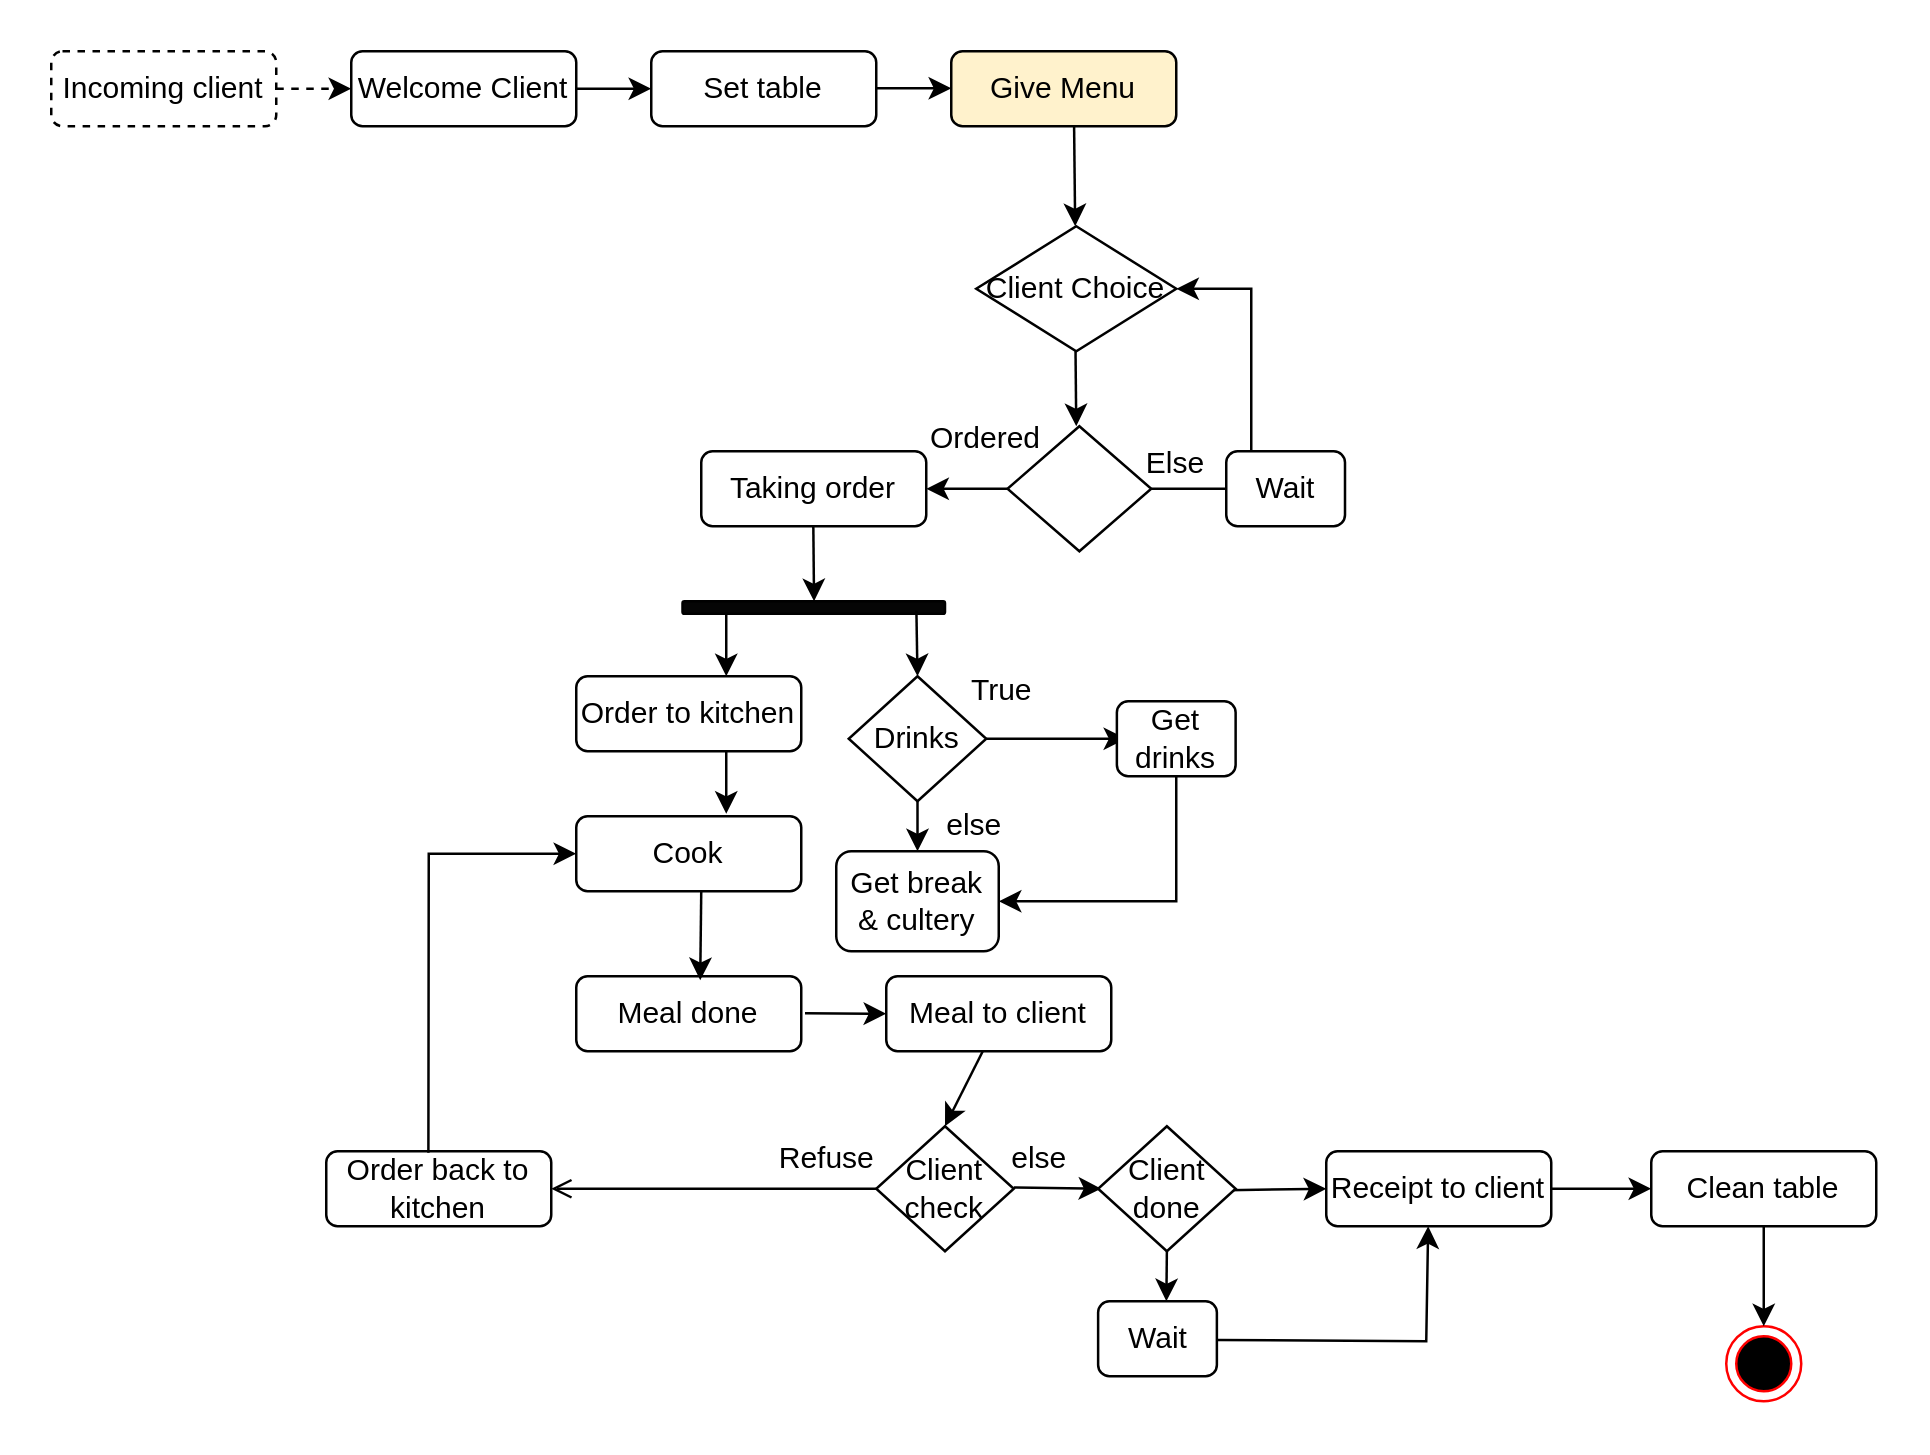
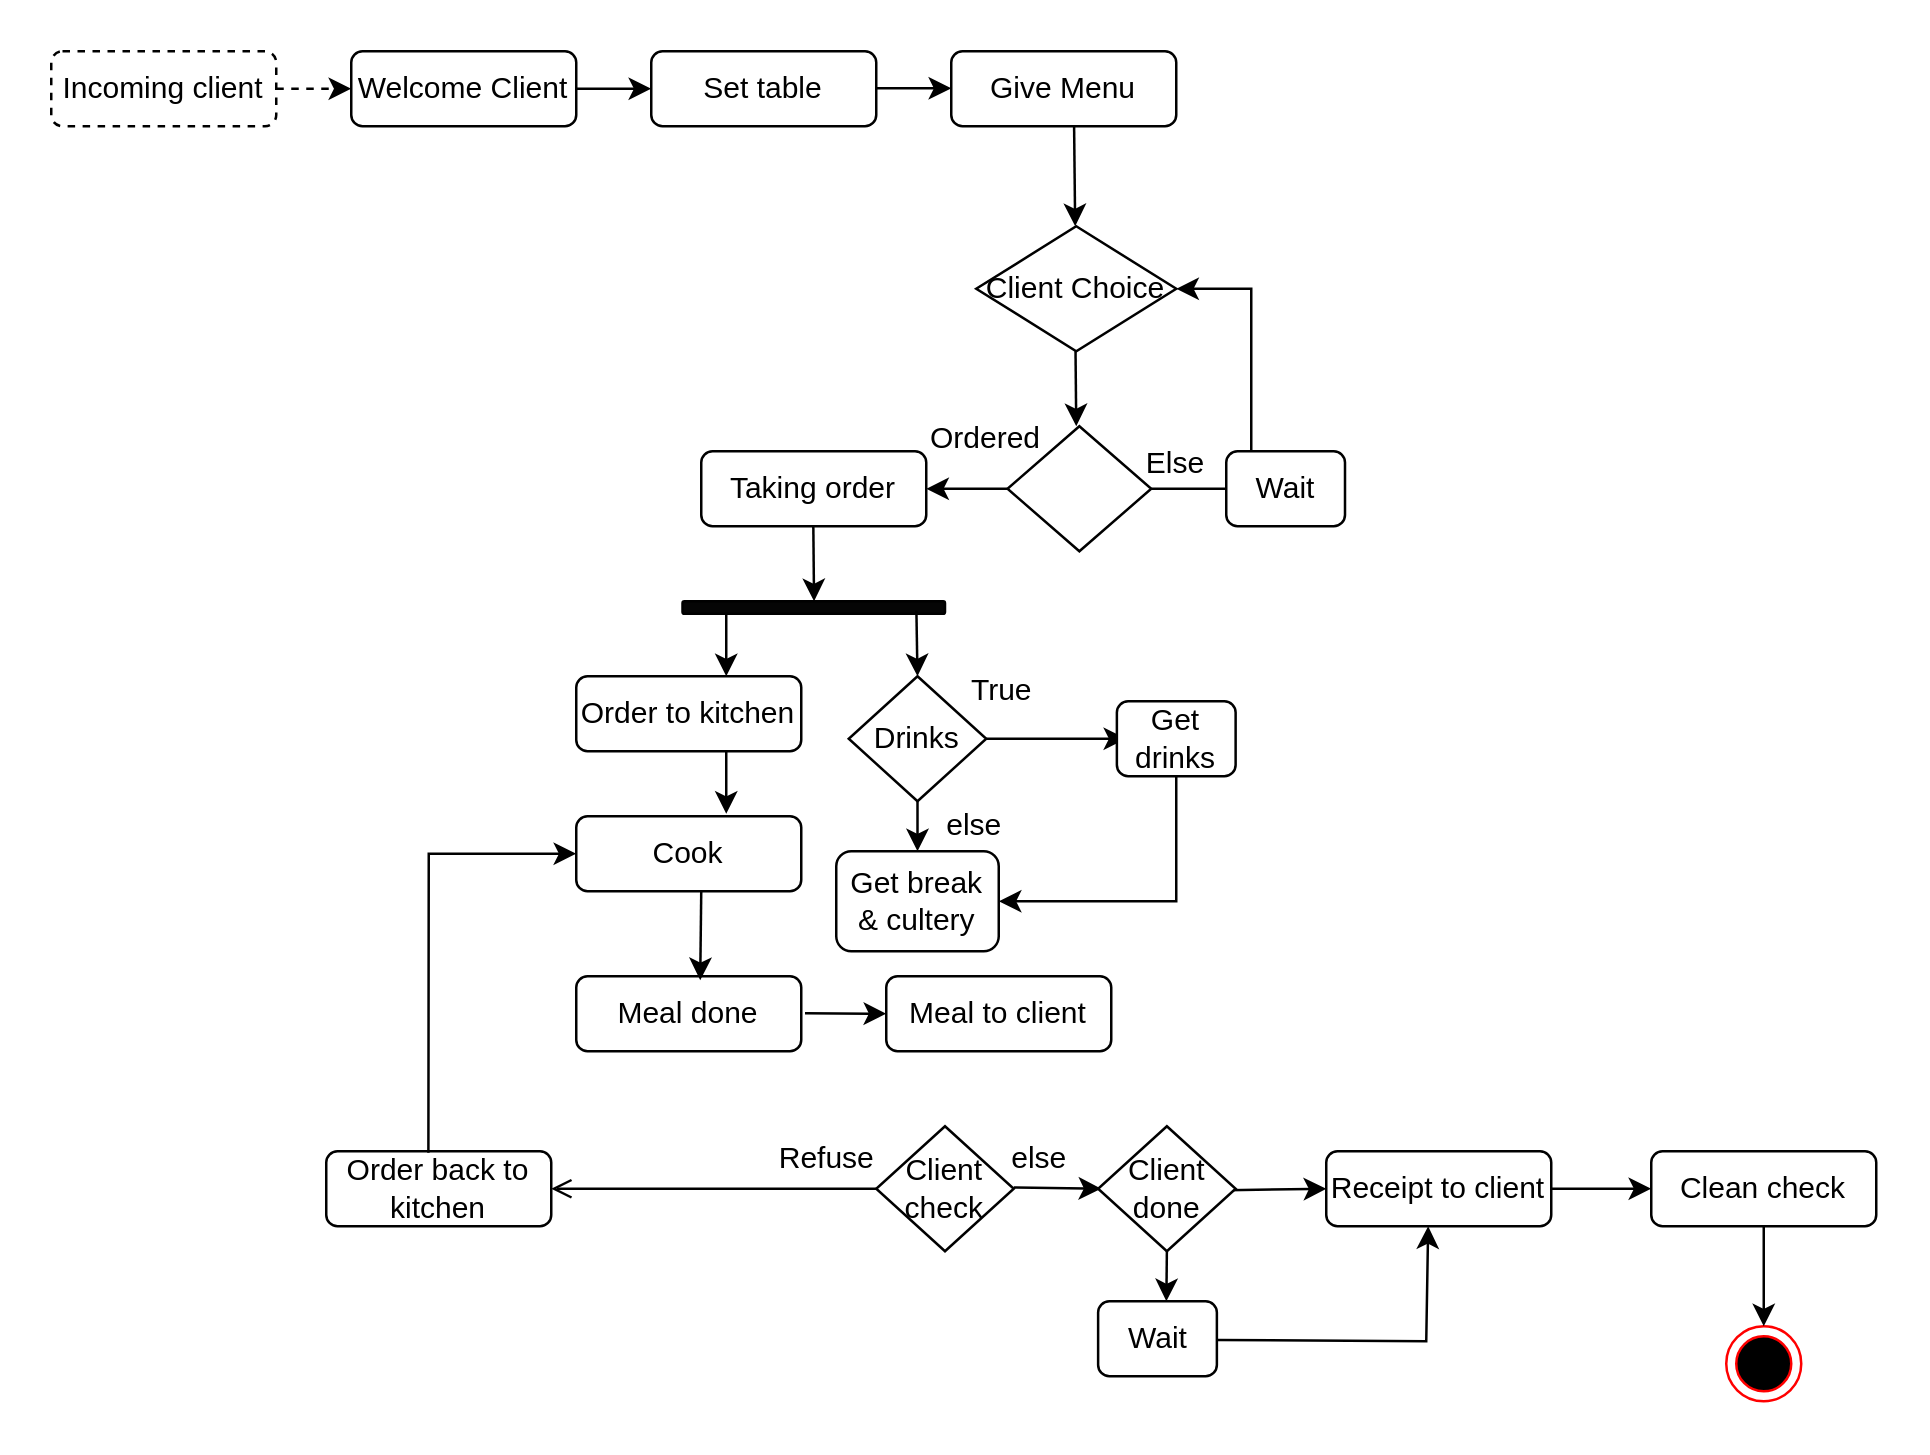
(1064, 89) -> (1064, 89)
(967, 1082) -> none
(1764, 1189) -> (1764, 1189)
